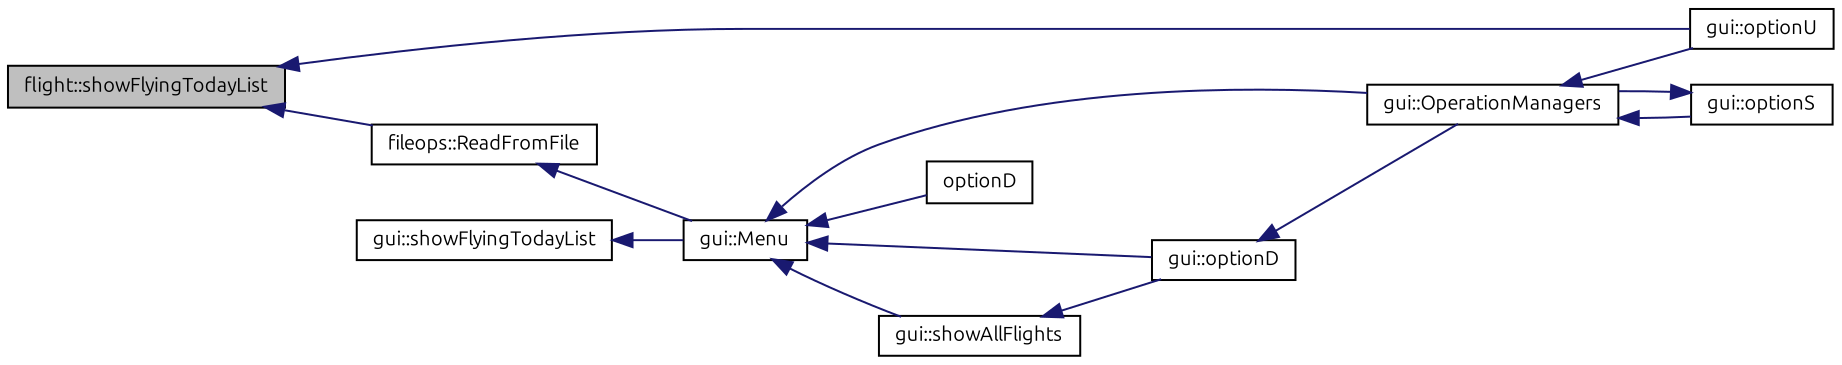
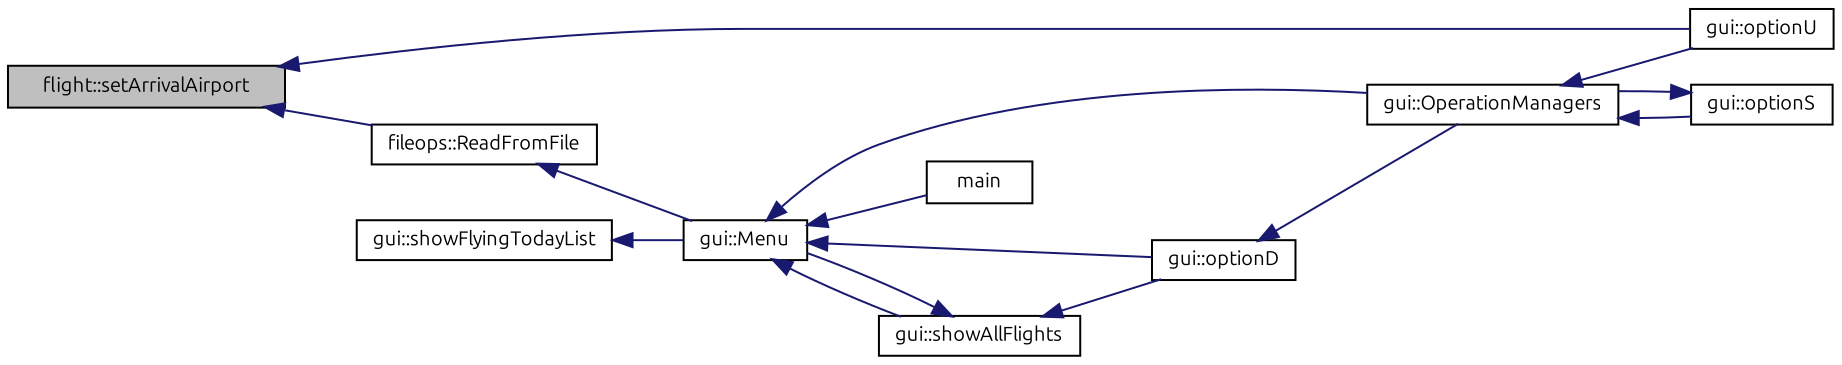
(146, 87) -> (146, 87)
(980, 182) -> (980, 182)
none -> (872, 278)
